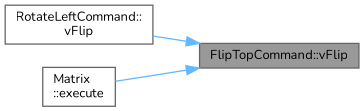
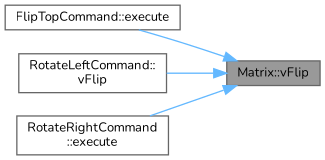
none -> (93, 17)
(279, 56) -> (273, 73)
(79, 87) -> (93, 135)
